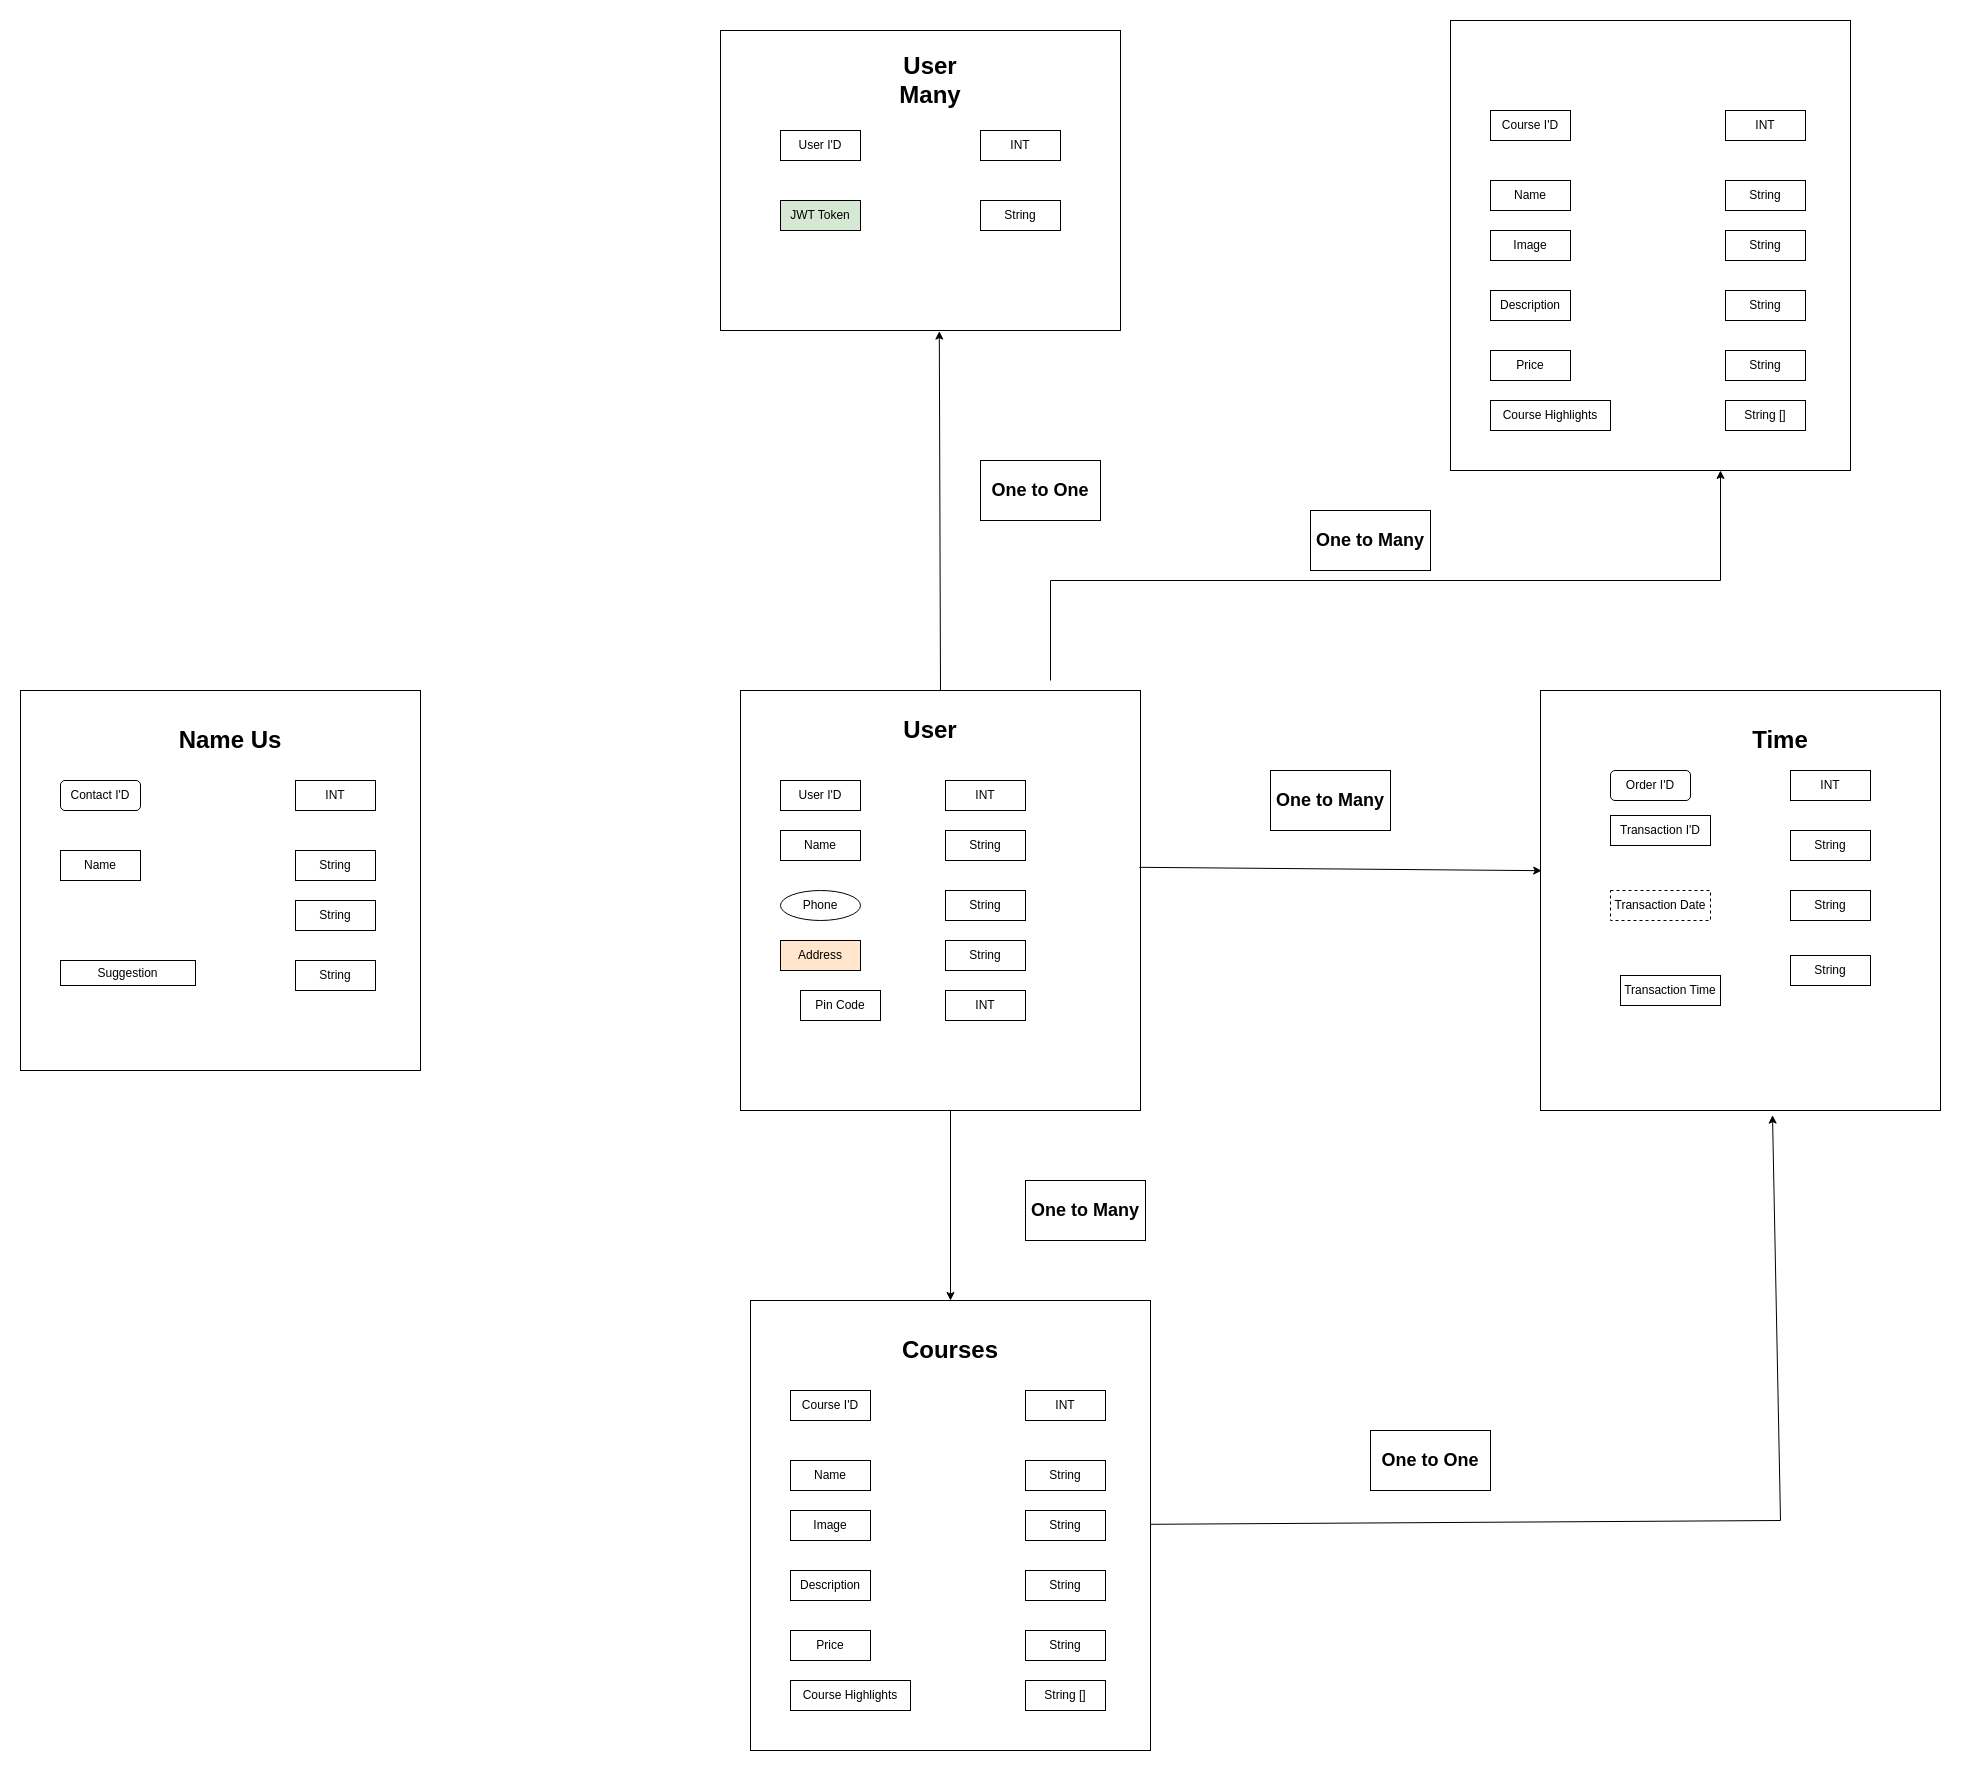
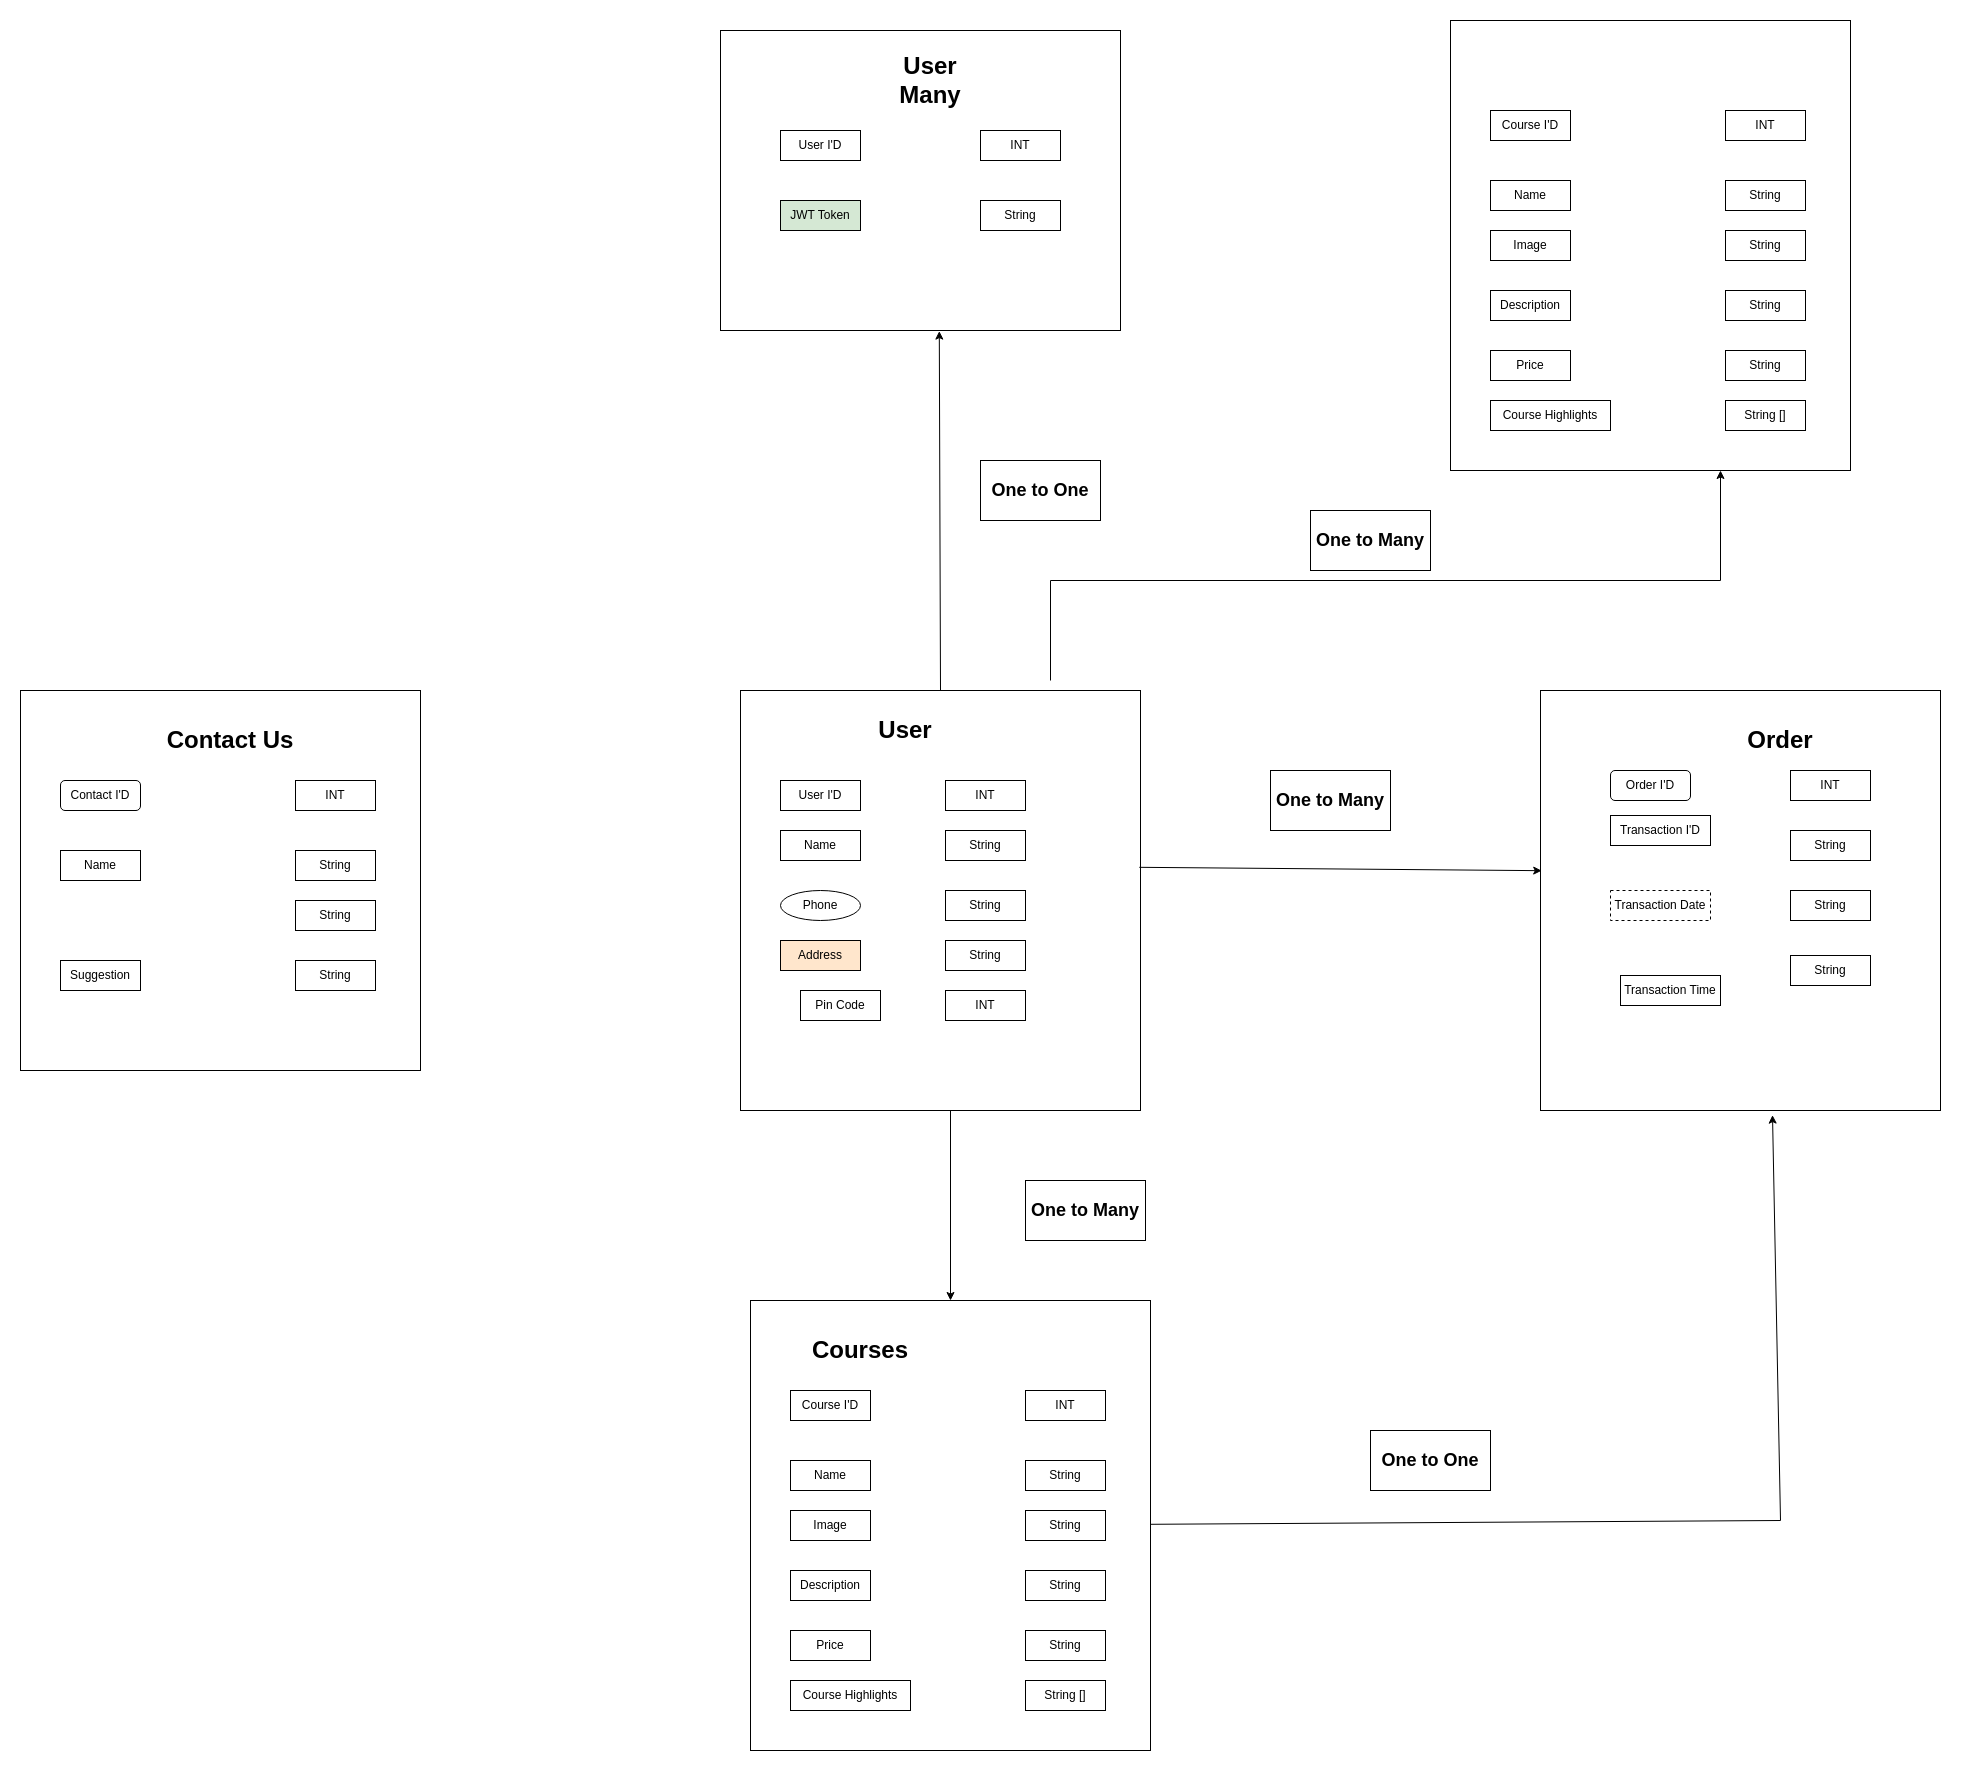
(931, 731) -> (906, 731)
(231, 741) -> (231, 741)
(1781, 741) -> (1781, 741)
(128, 973) -> (101, 976)
(951, 1351) -> (861, 1351)
